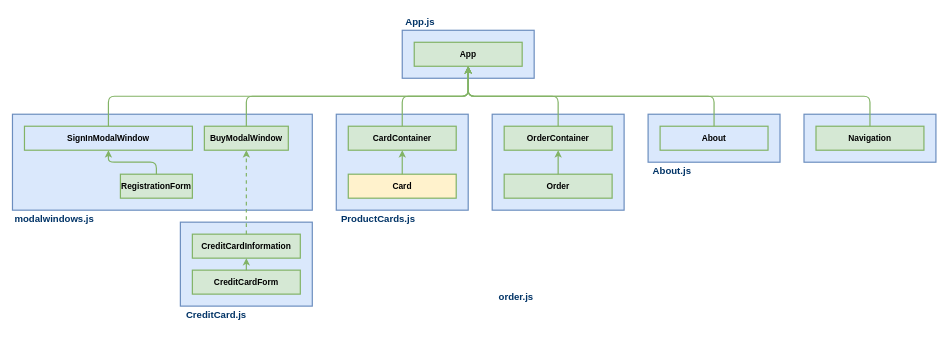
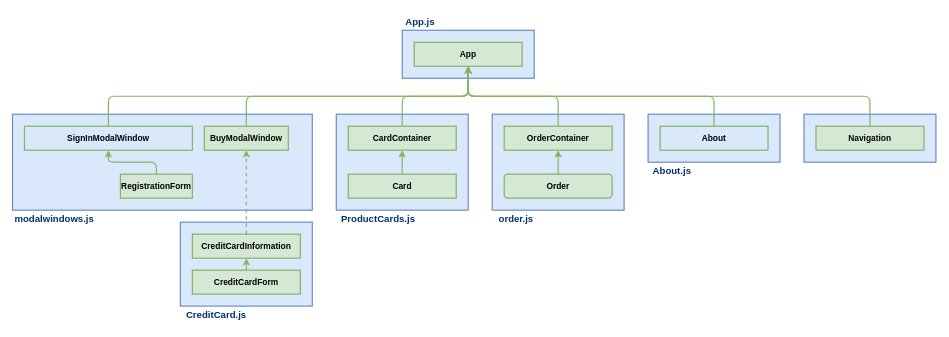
(402, 186) -> (402, 186)
(558, 186) -> (558, 186)
(516, 297) -> (516, 219)
